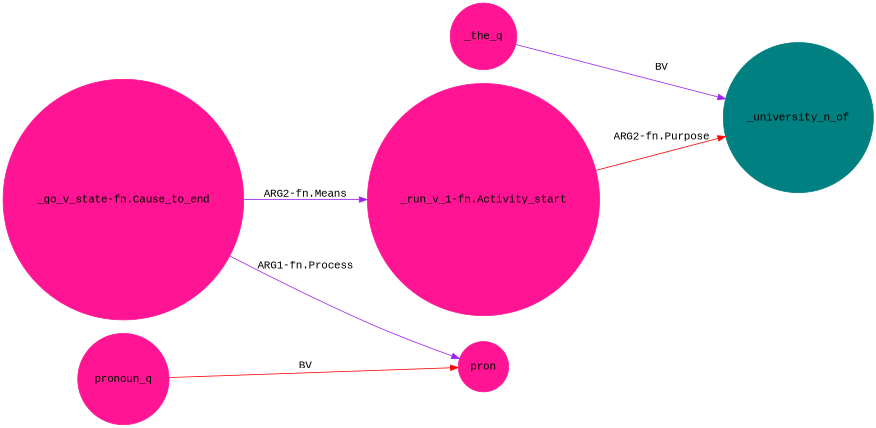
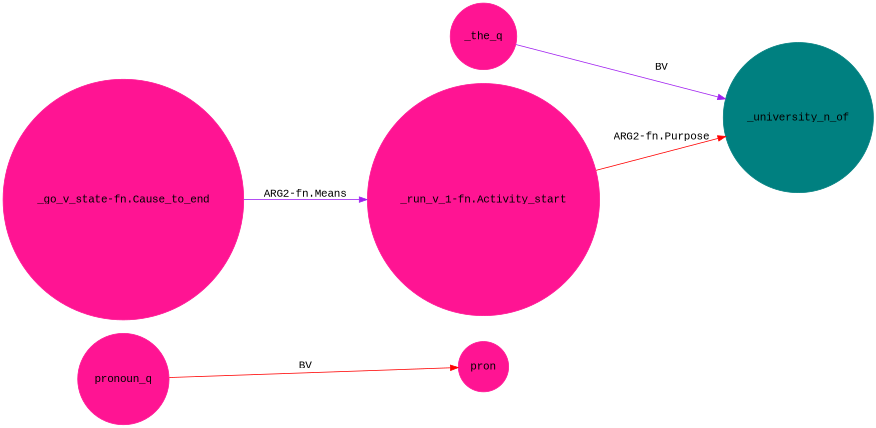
(339, 310) -> none
